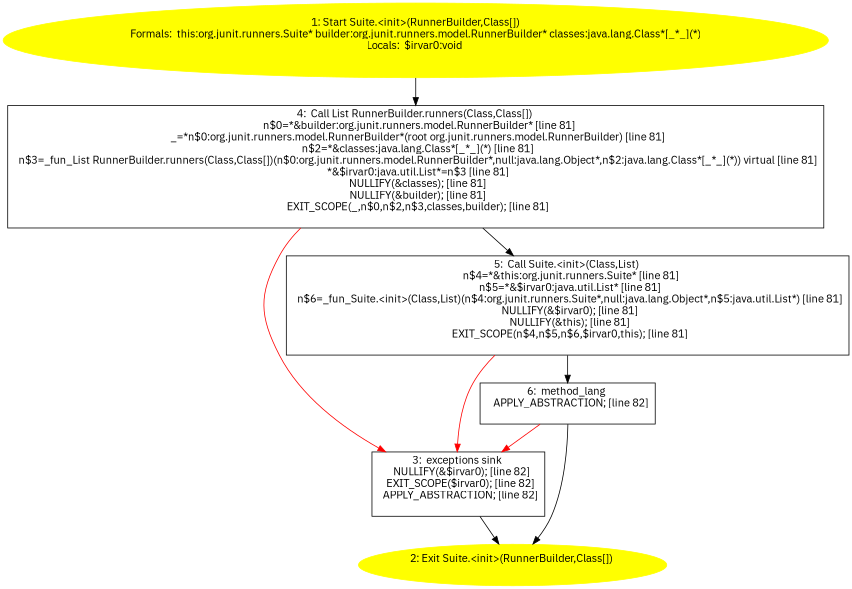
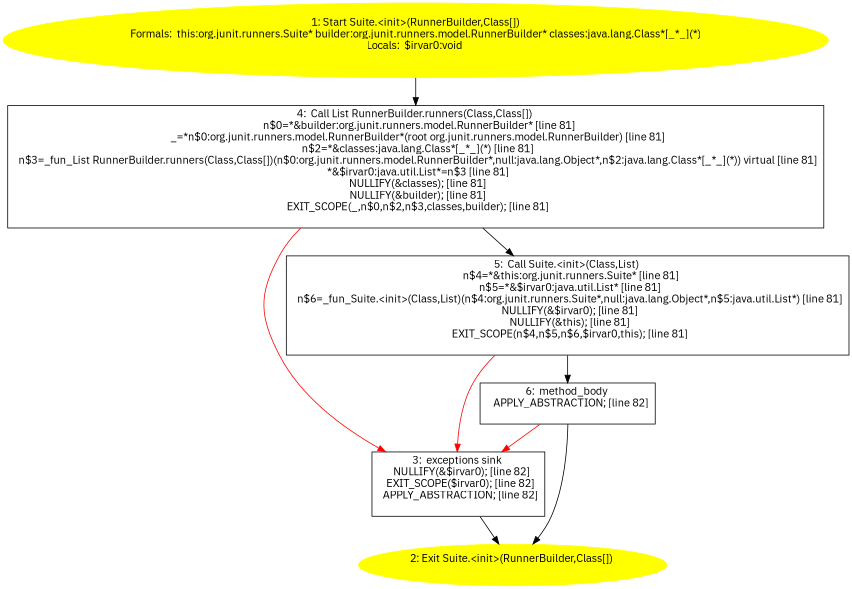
(568, 404) -> (568, 404)
